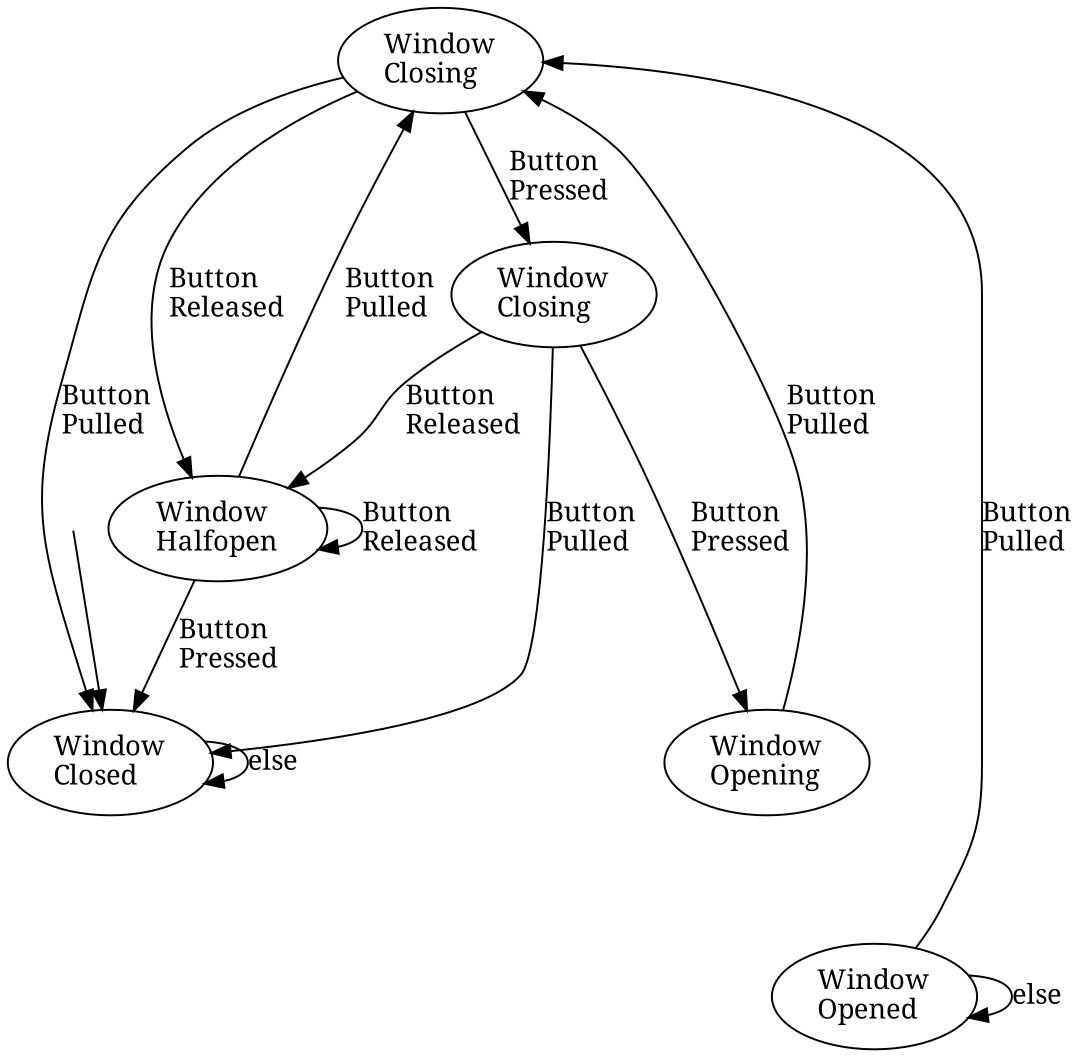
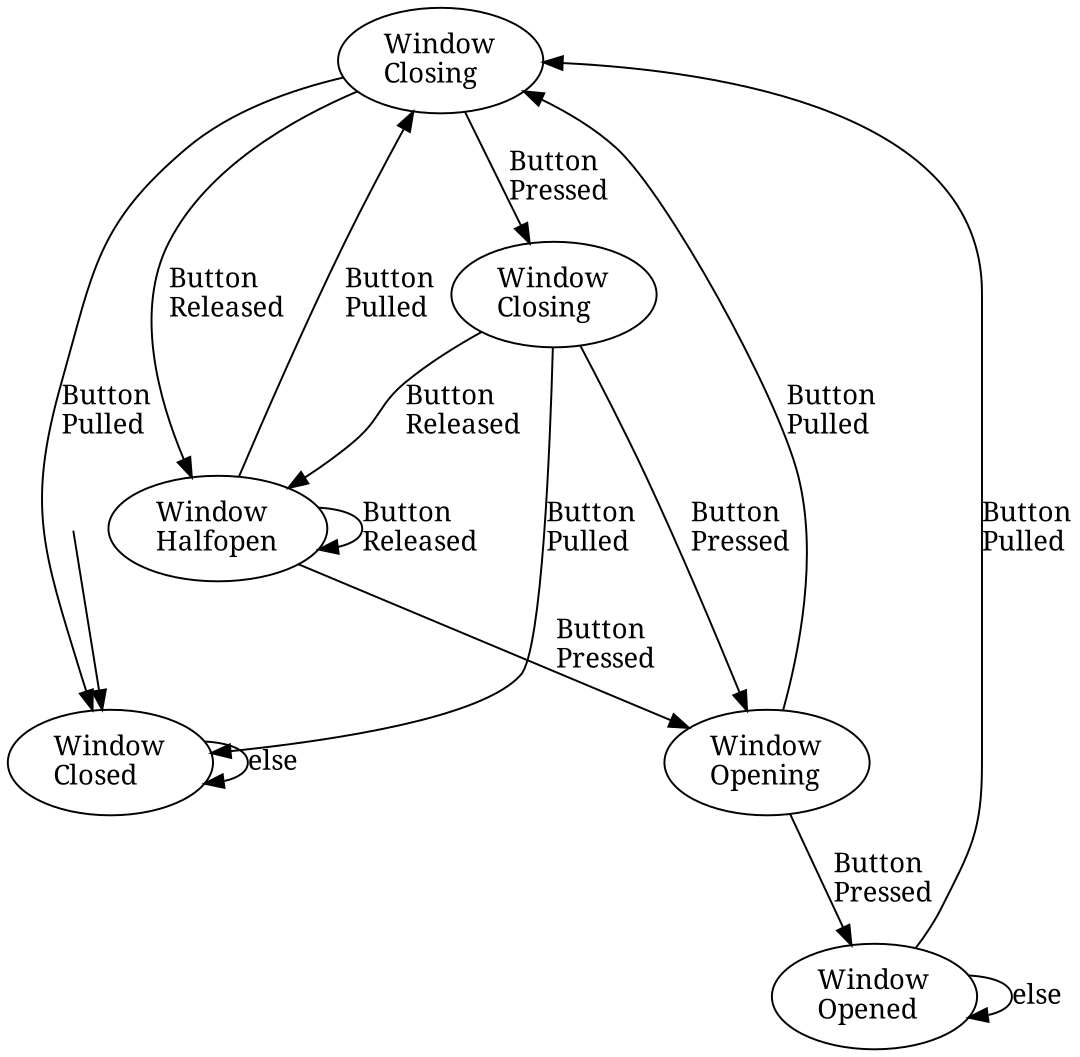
(168, 637) -> (485, 642)
none -> (817, 871)
